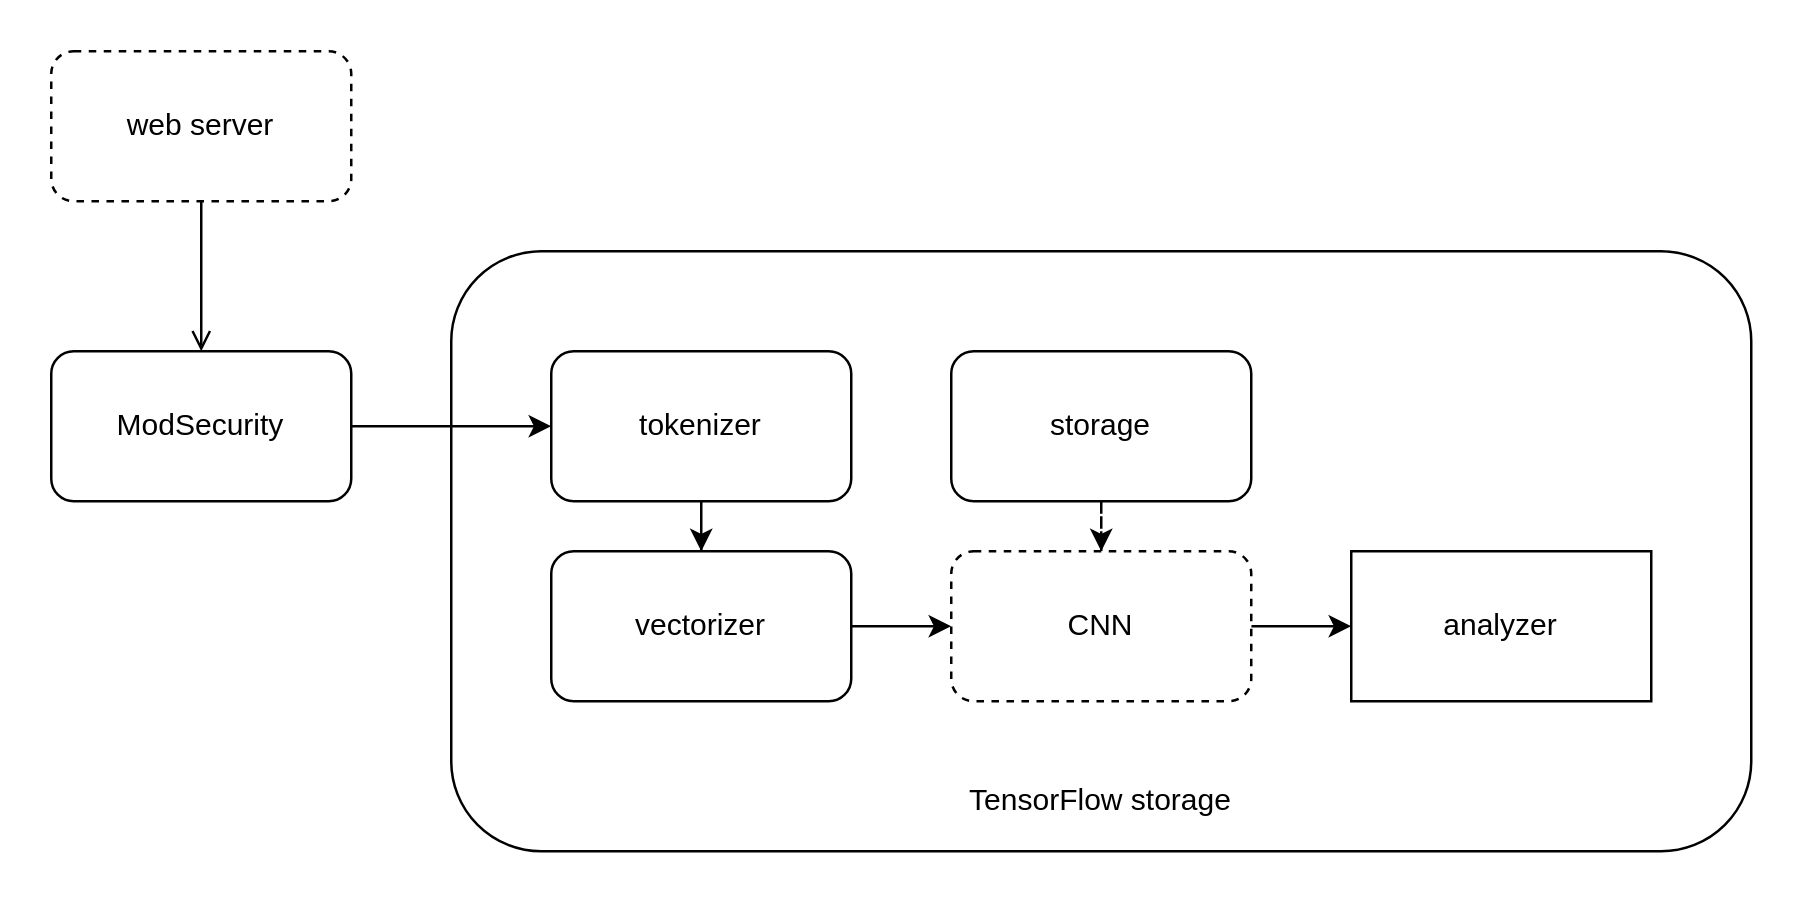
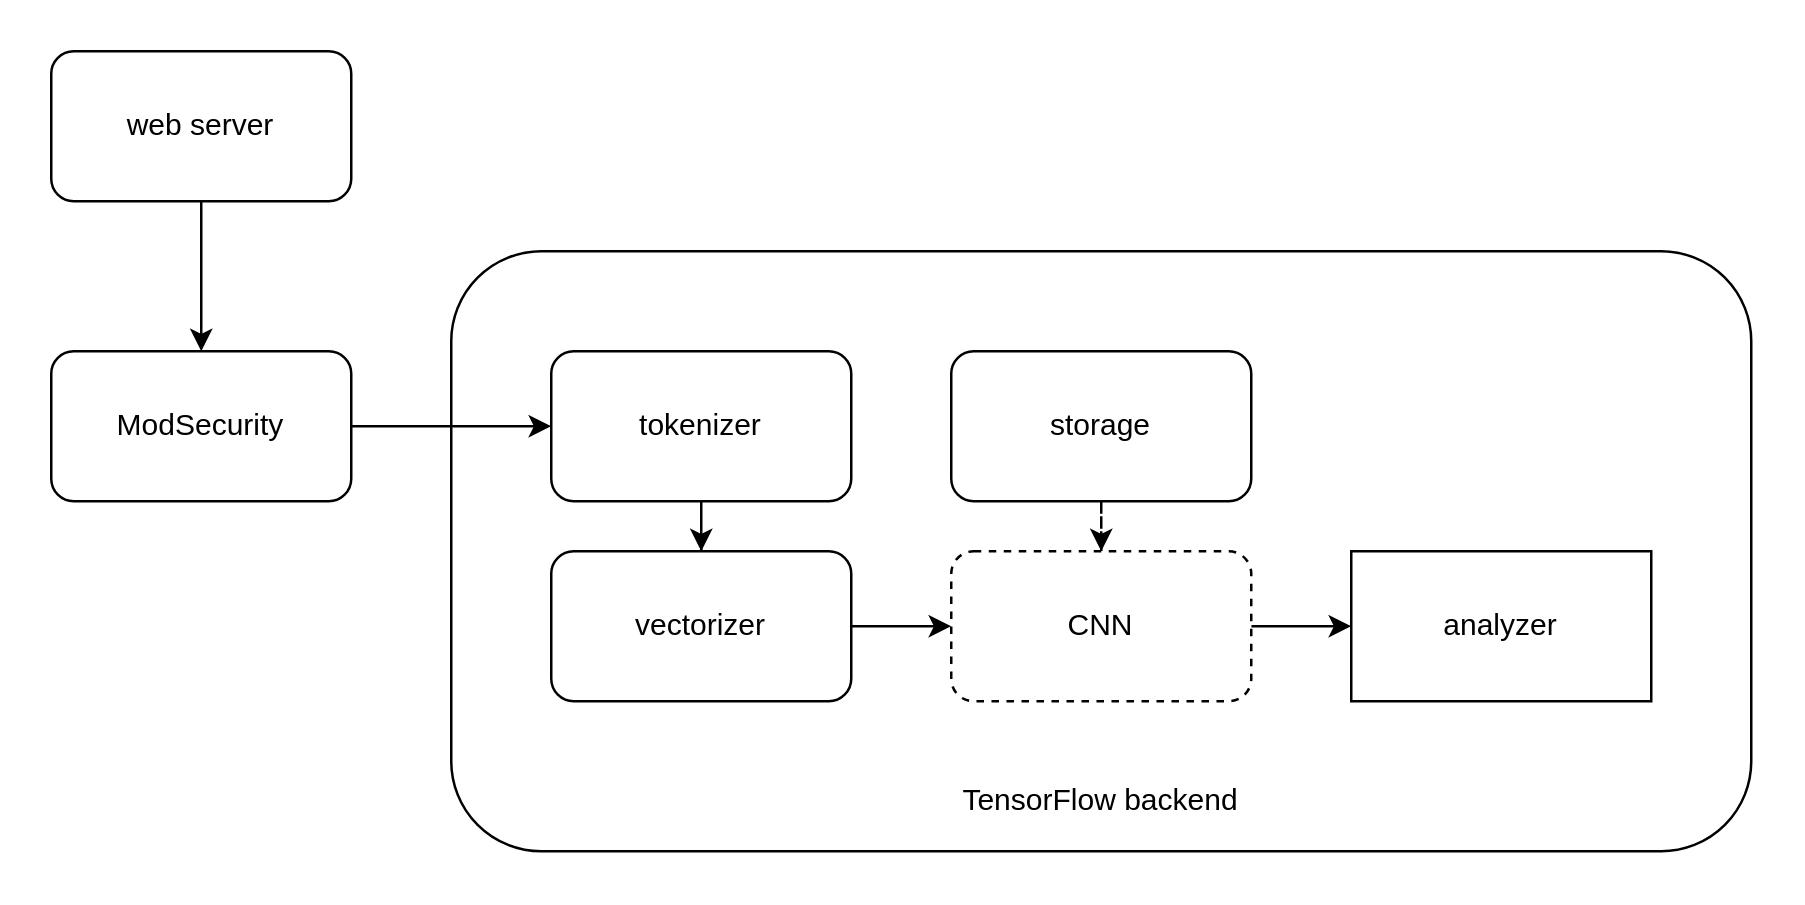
(201, 126) -> (201, 126)
(201, 337) -> (201, 333)
(1101, 801) -> (1101, 801)
